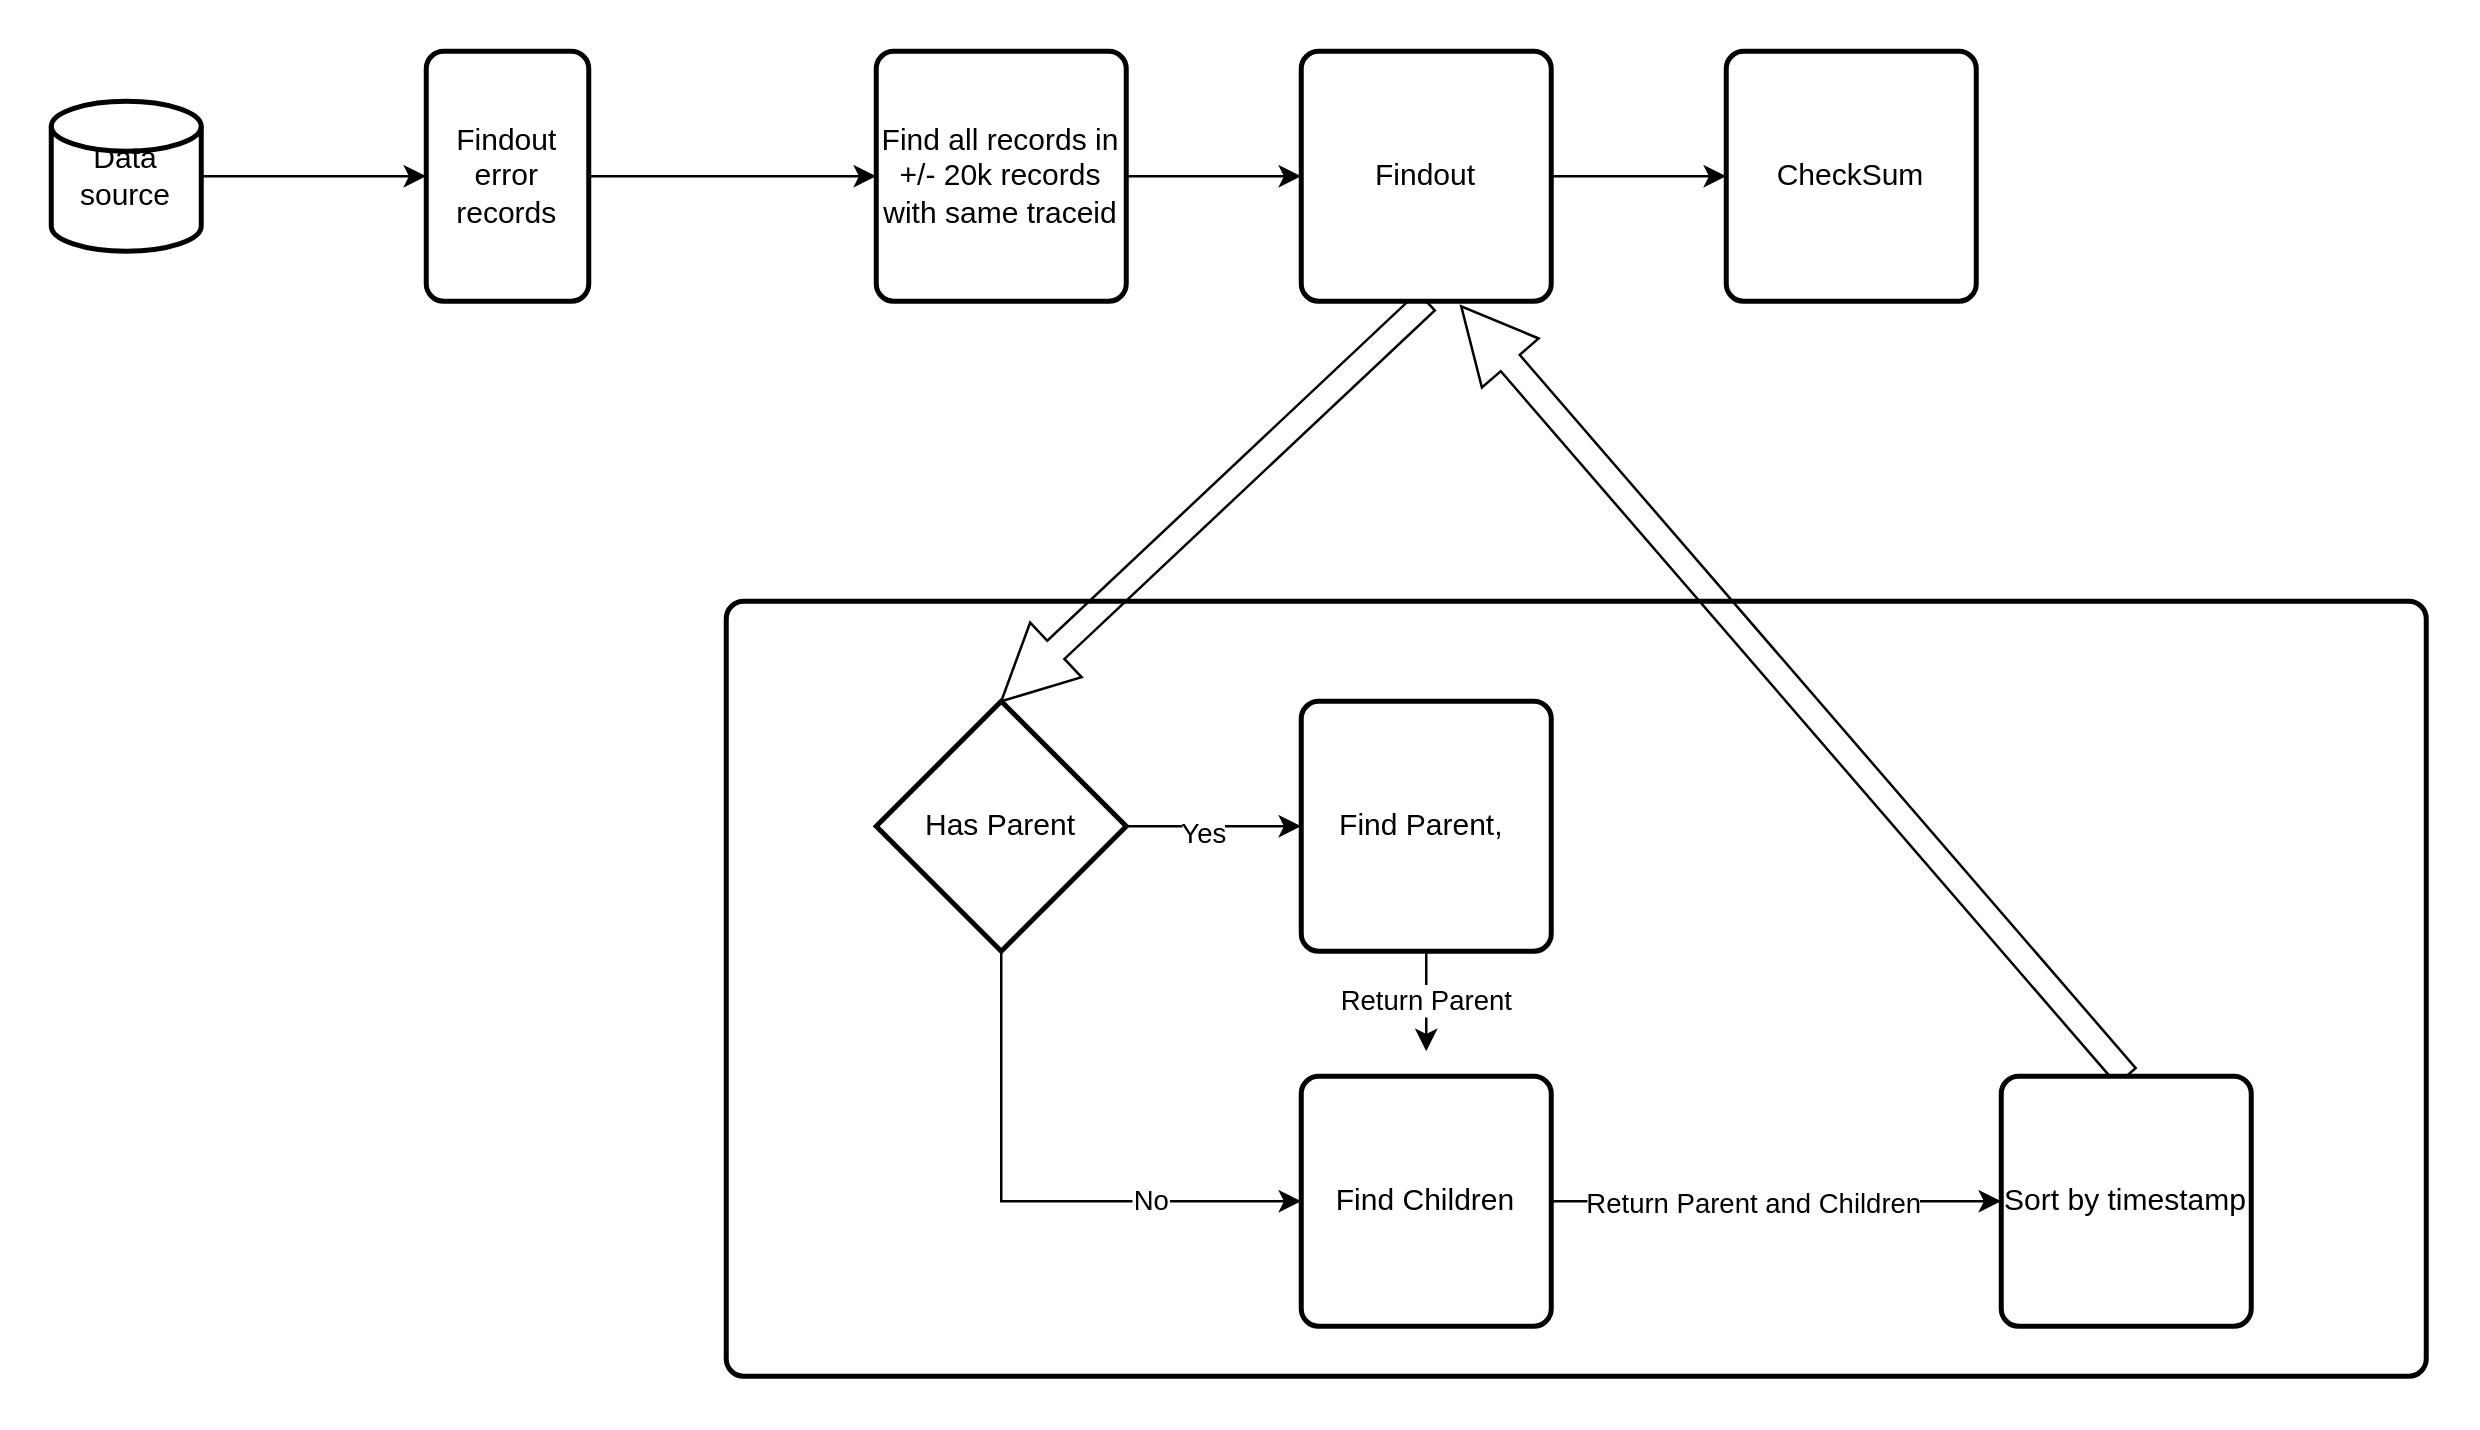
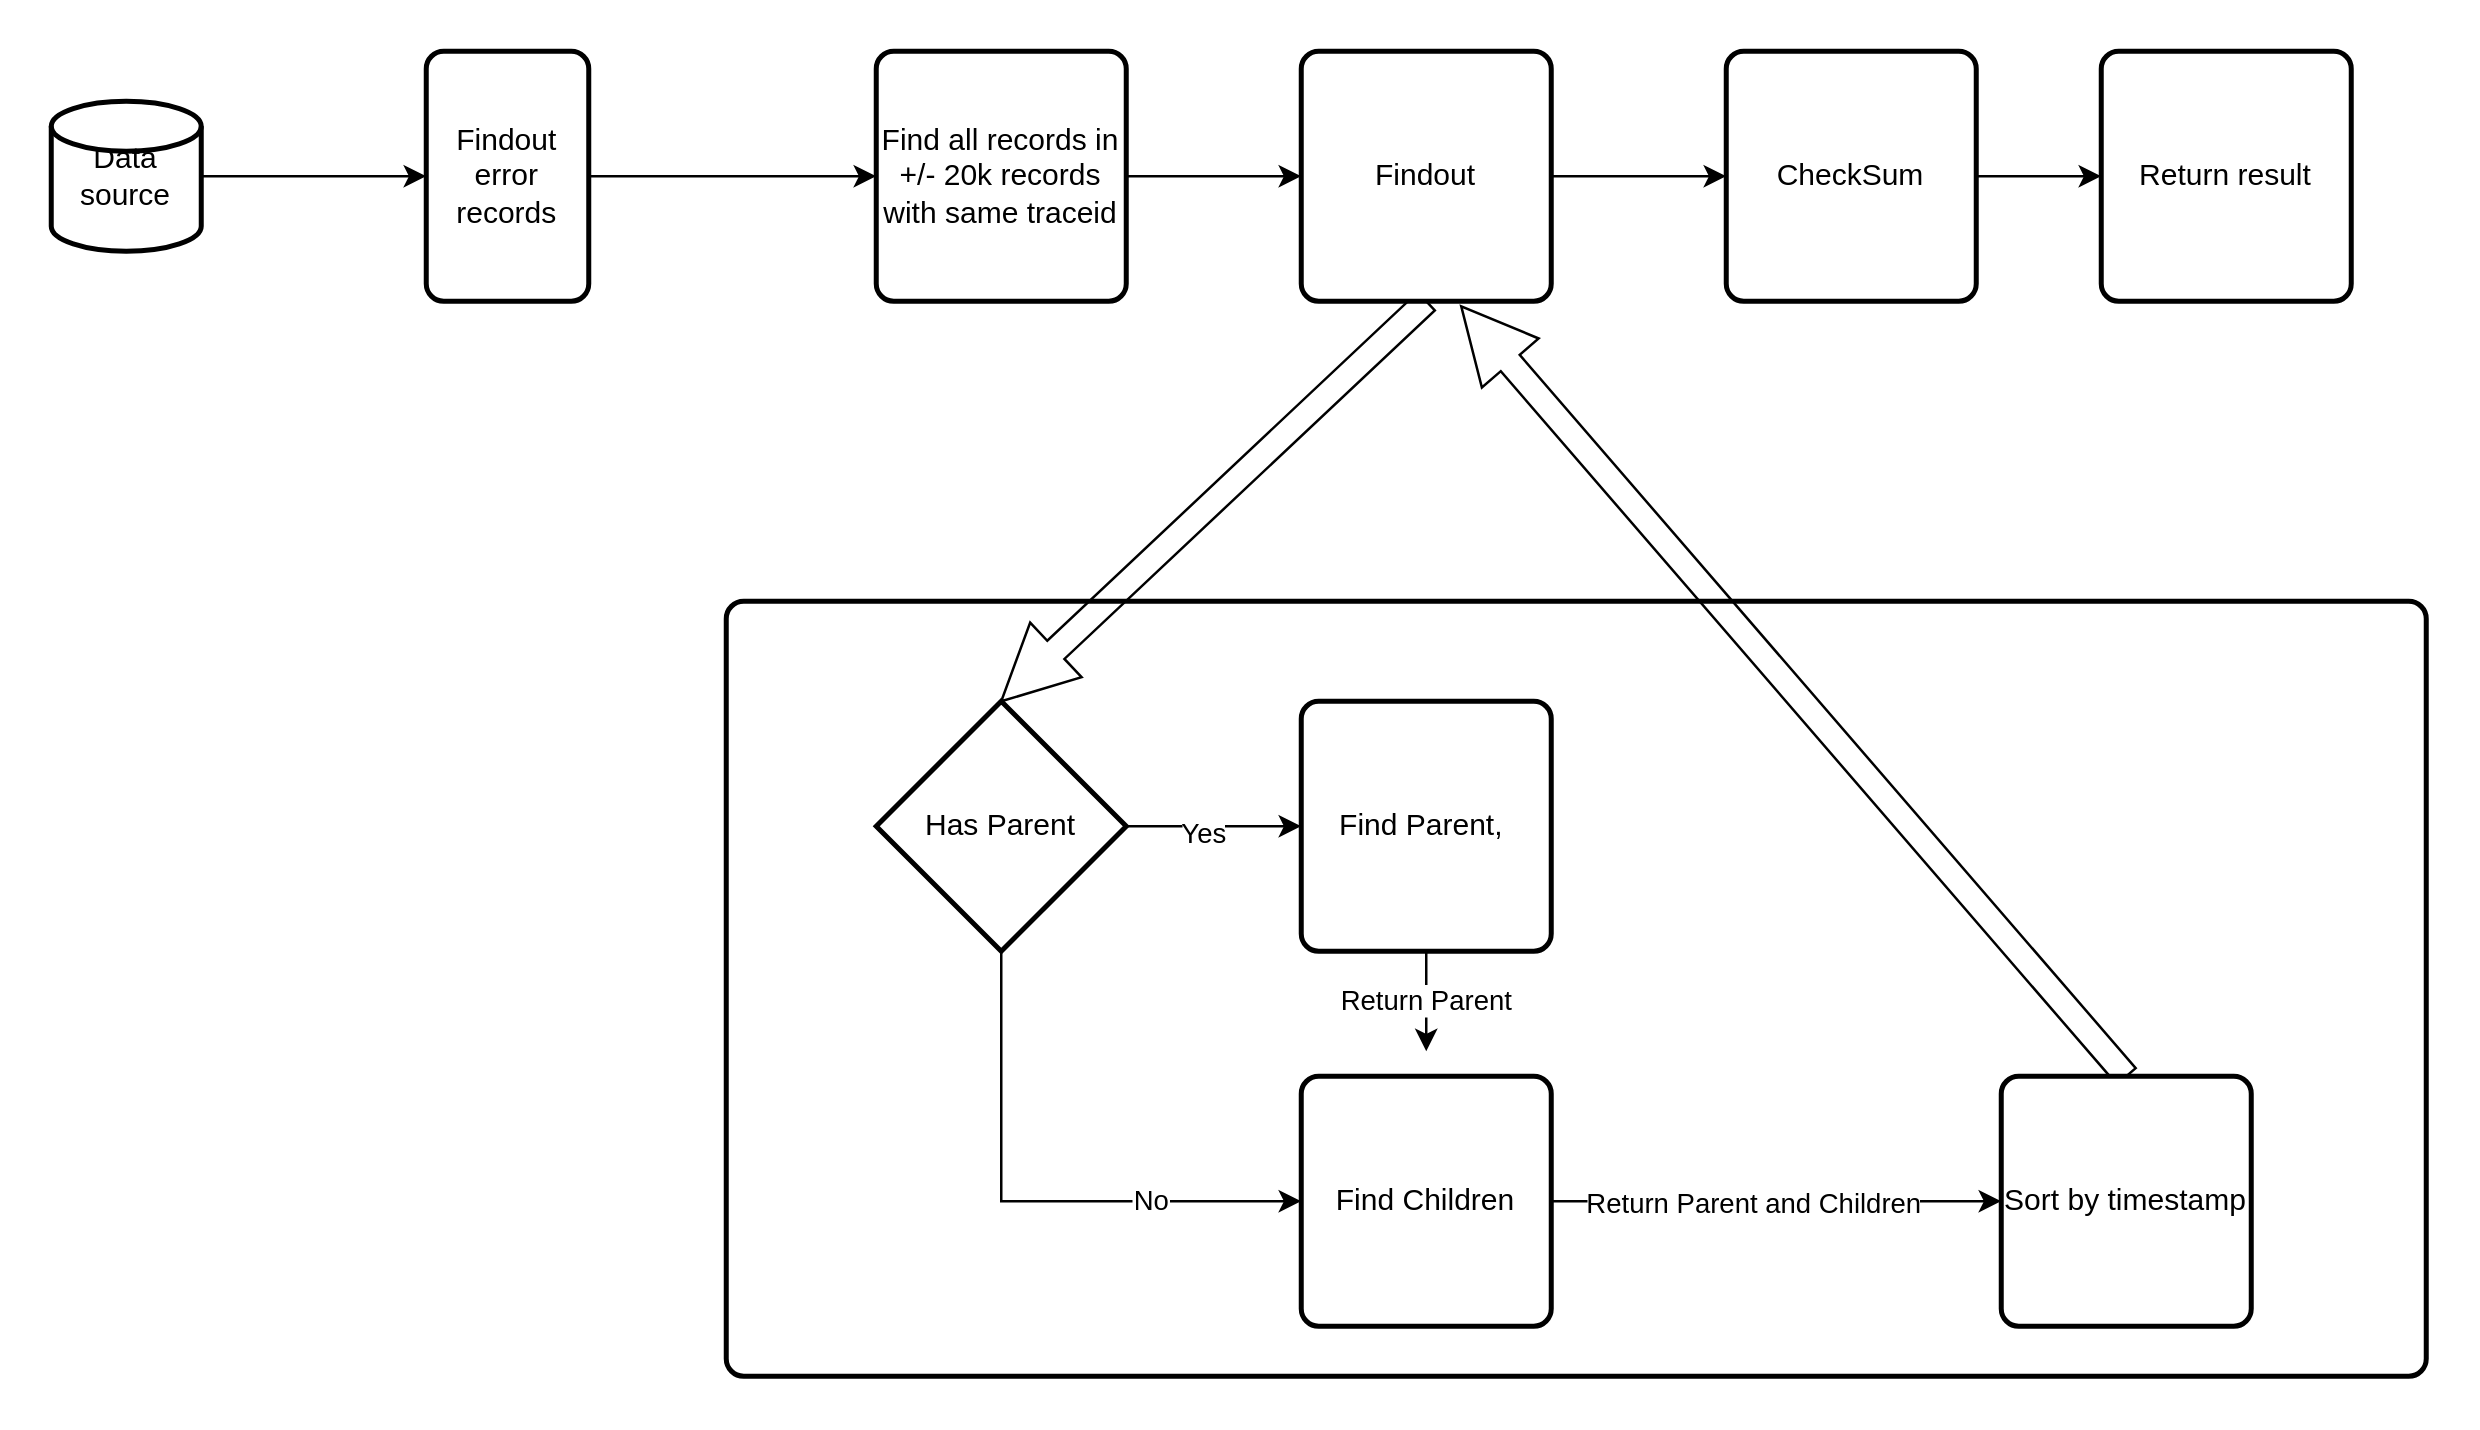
none -> (2031, 176)
none -> (2226, 176)
